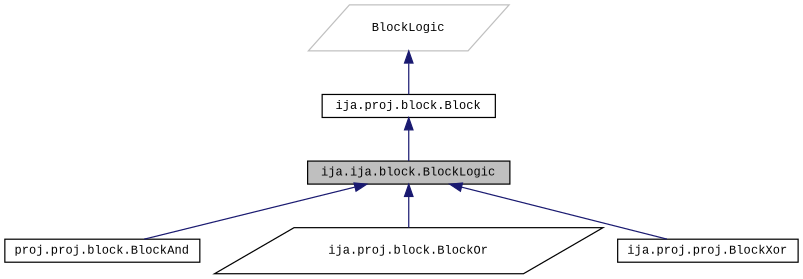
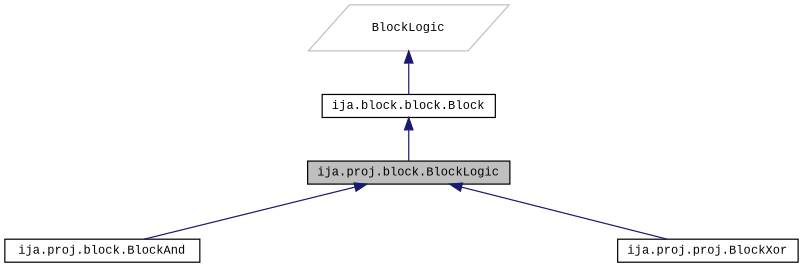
(409, 106) -> (409, 106)
(409, 173) -> (409, 173)
(102, 251) -> (102, 251)
(409, 251) -> none
